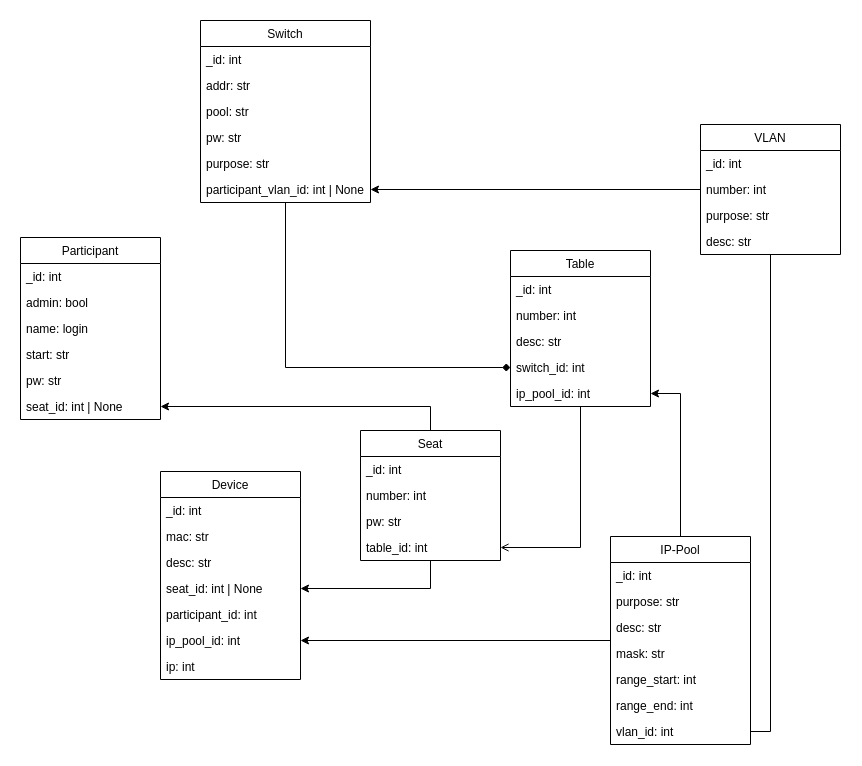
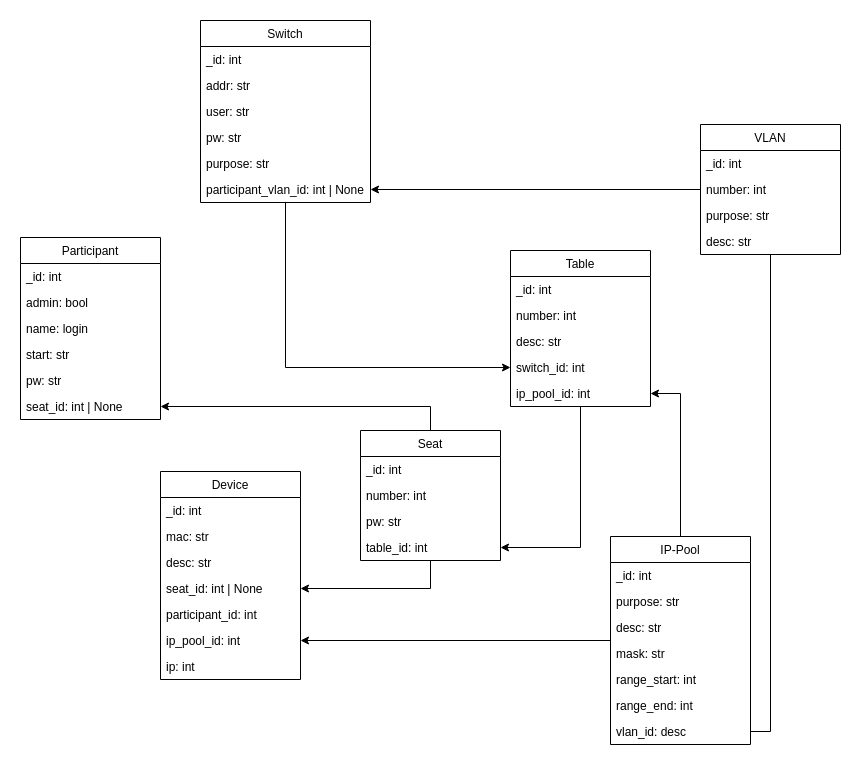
(232, 112) -> (233, 112)
(501, 368) -> (502, 368)
(507, 548) -> (509, 548)
(649, 732) -> (653, 732)
